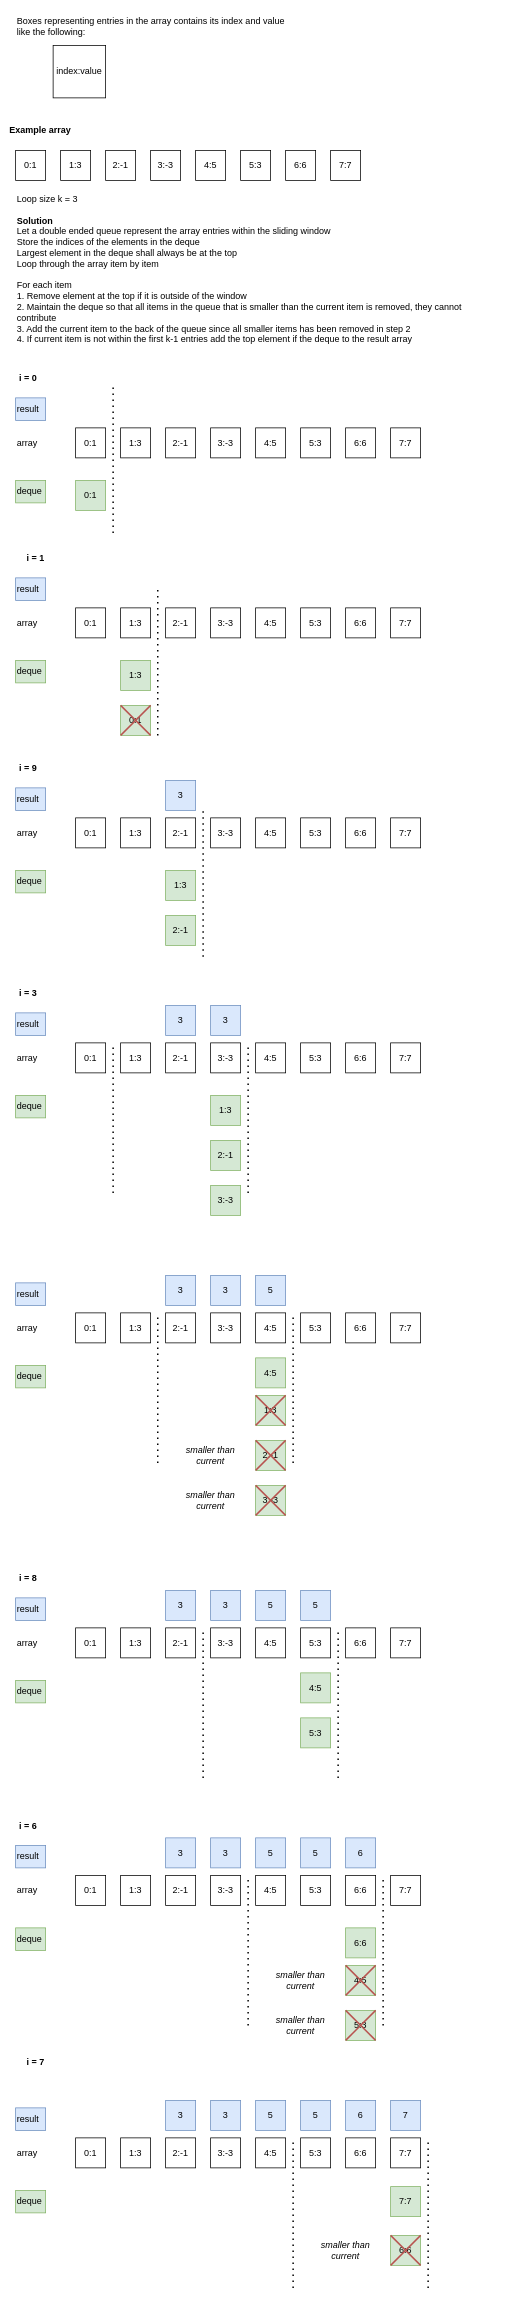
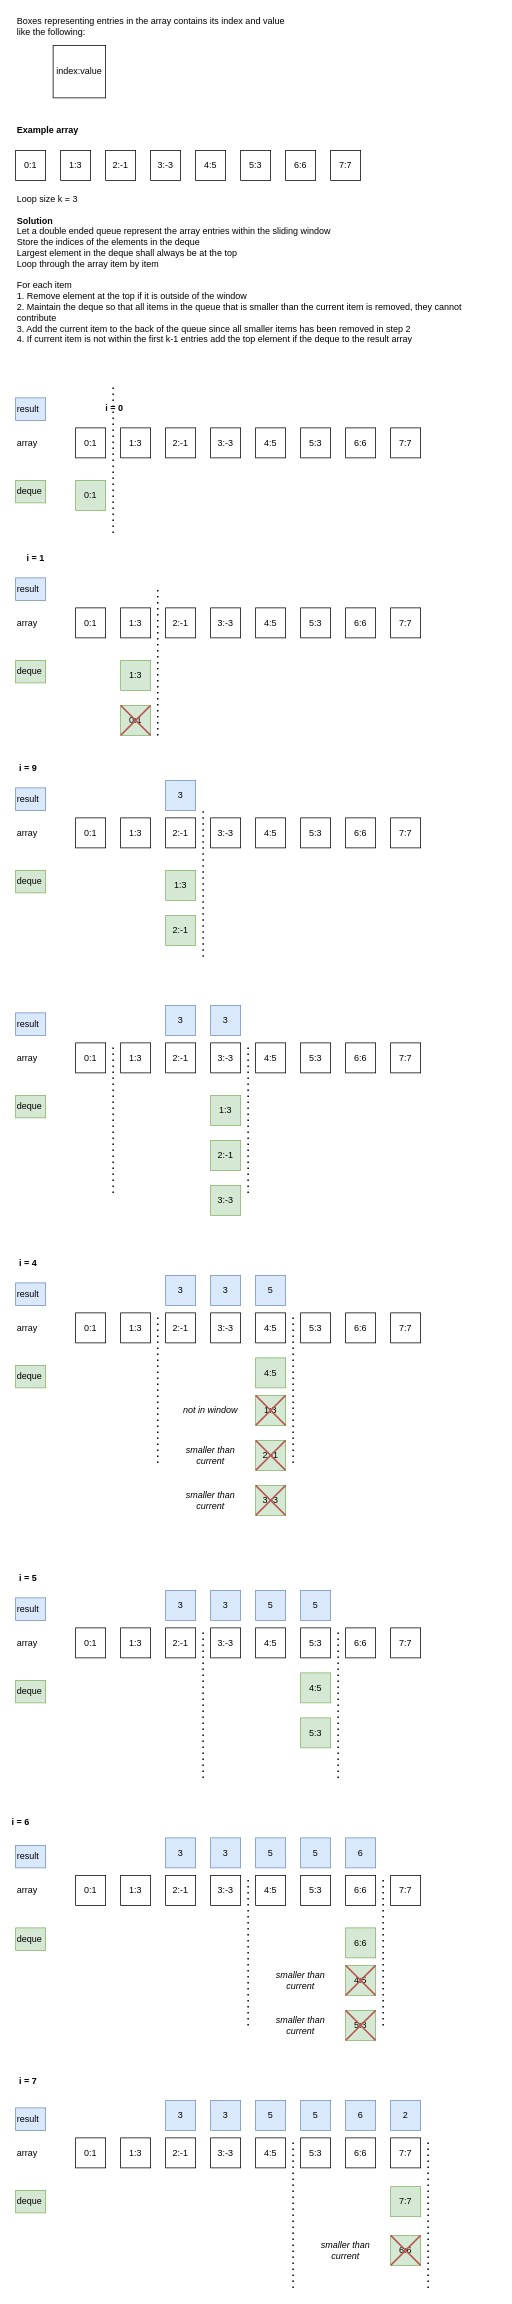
(49, 130) -> (57, 130)
(30, 375) -> (117, 405)
(30, 990) -> none
none -> (30, 1260)
none -> (210, 1410)
(28, 1558) -> (28, 1558)
(30, 1823) -> (23, 1819)
(38, 2059) -> (30, 2078)
(405, 2115) -> (405, 2115)
